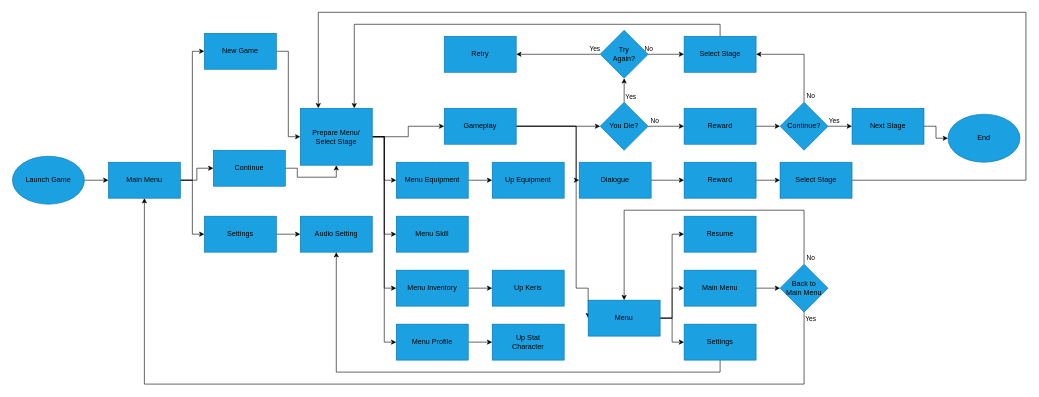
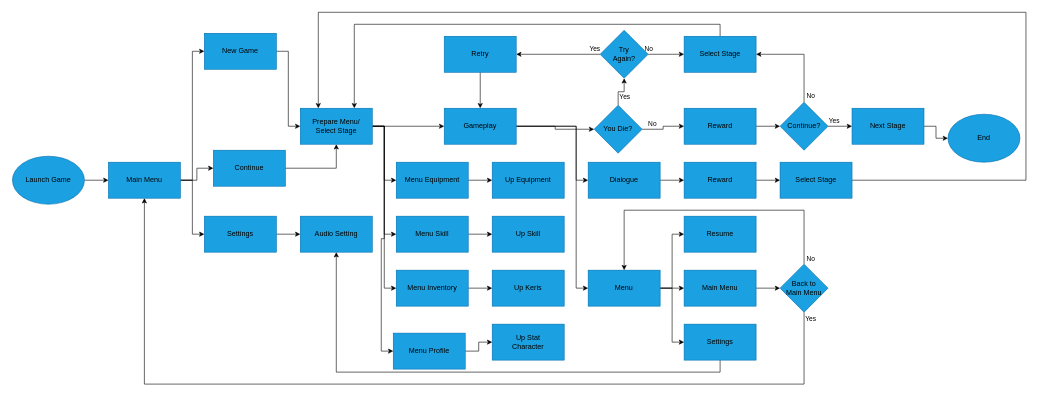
none -> (480, 102)
(624, 126) -> (618, 129)
(336, 137) -> (336, 126)
(615, 180) -> (624, 180)
none -> (486, 234)
none -> (528, 234)
(624, 318) -> (624, 288)
(432, 342) -> (429, 351)
